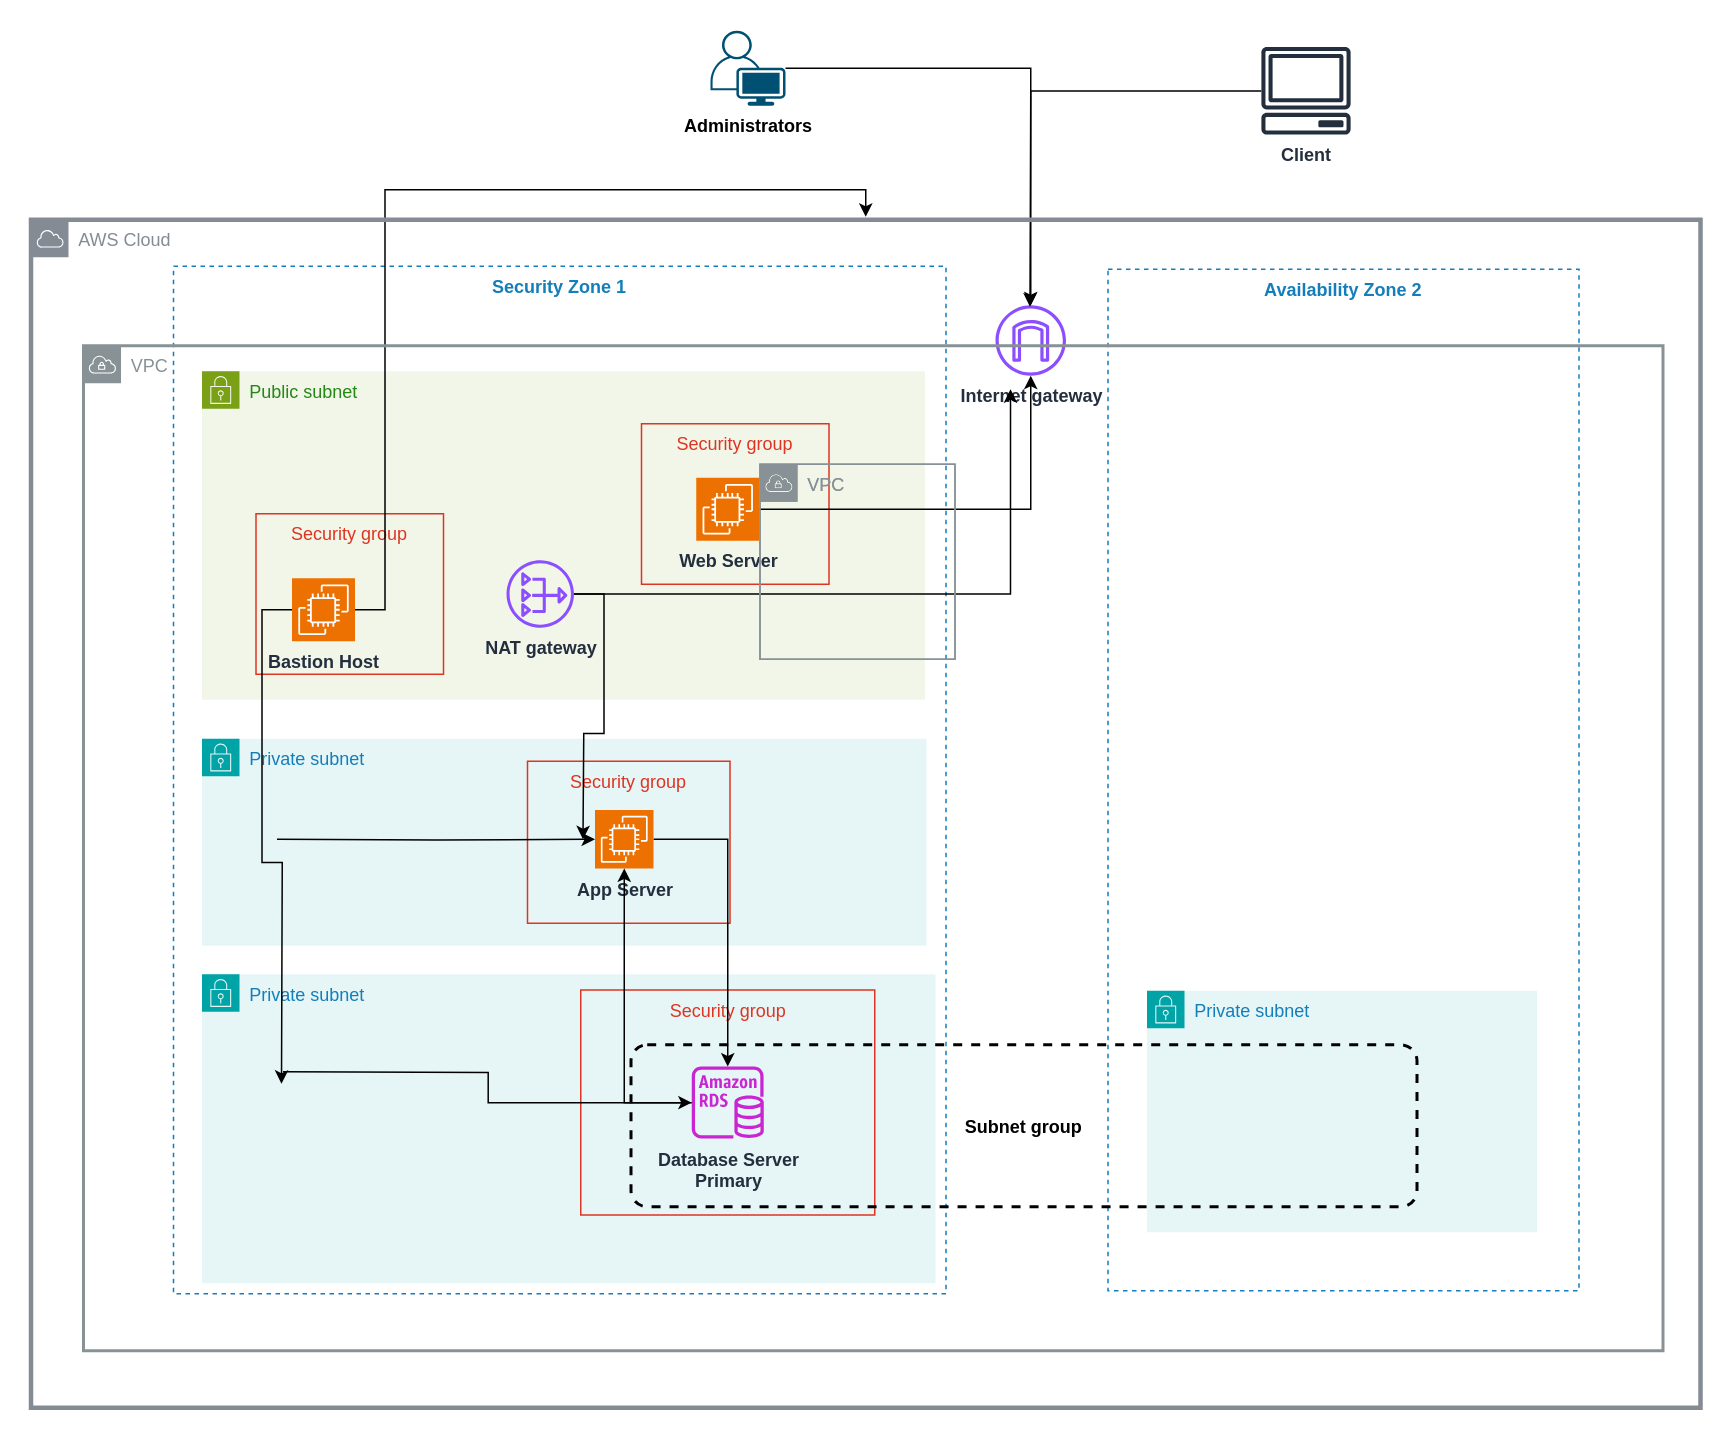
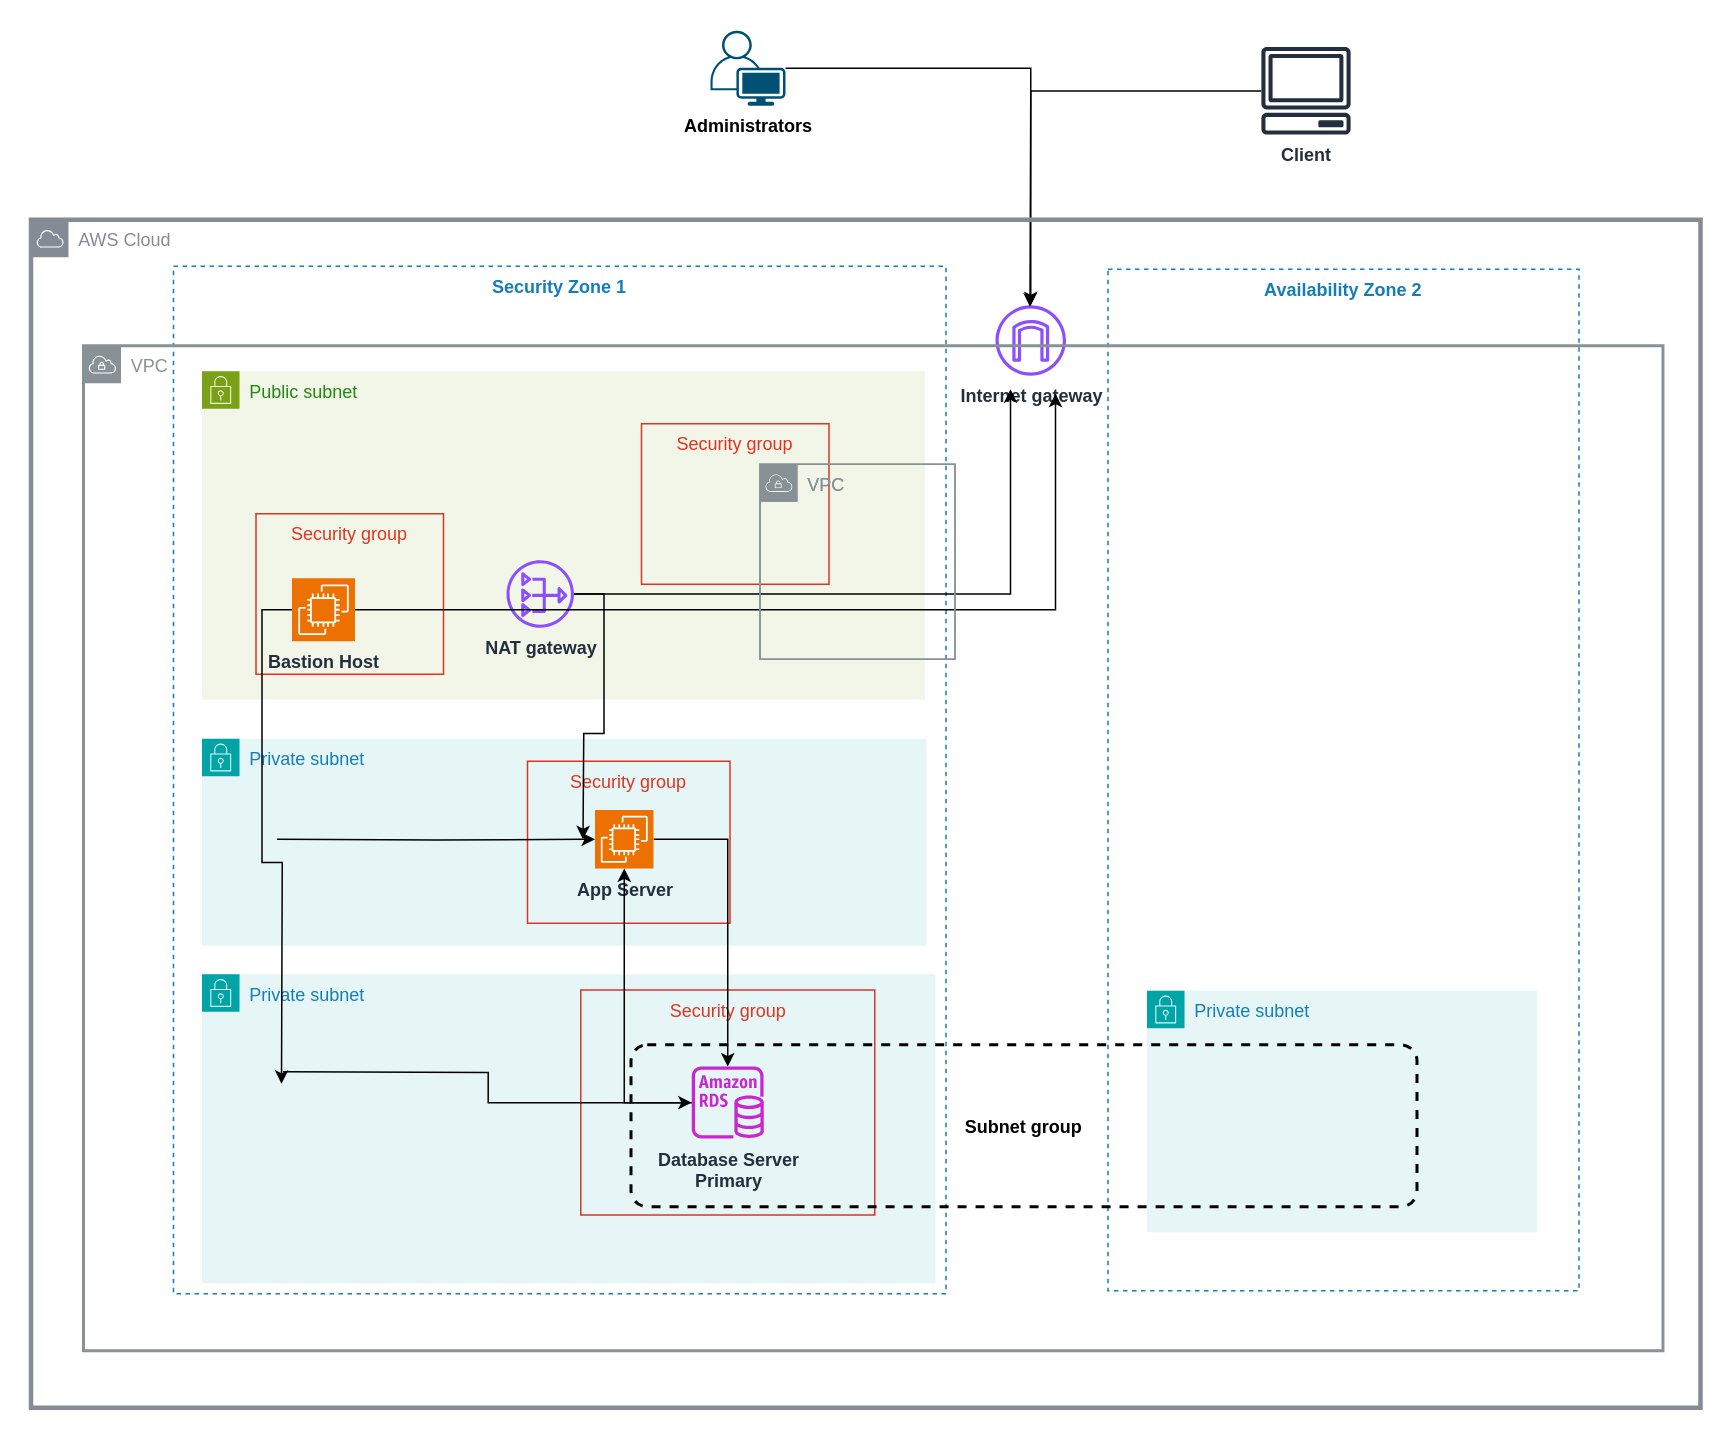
(422, 190) -> (821, 610)
(728, 509) -> none
(957, 509) -> none
